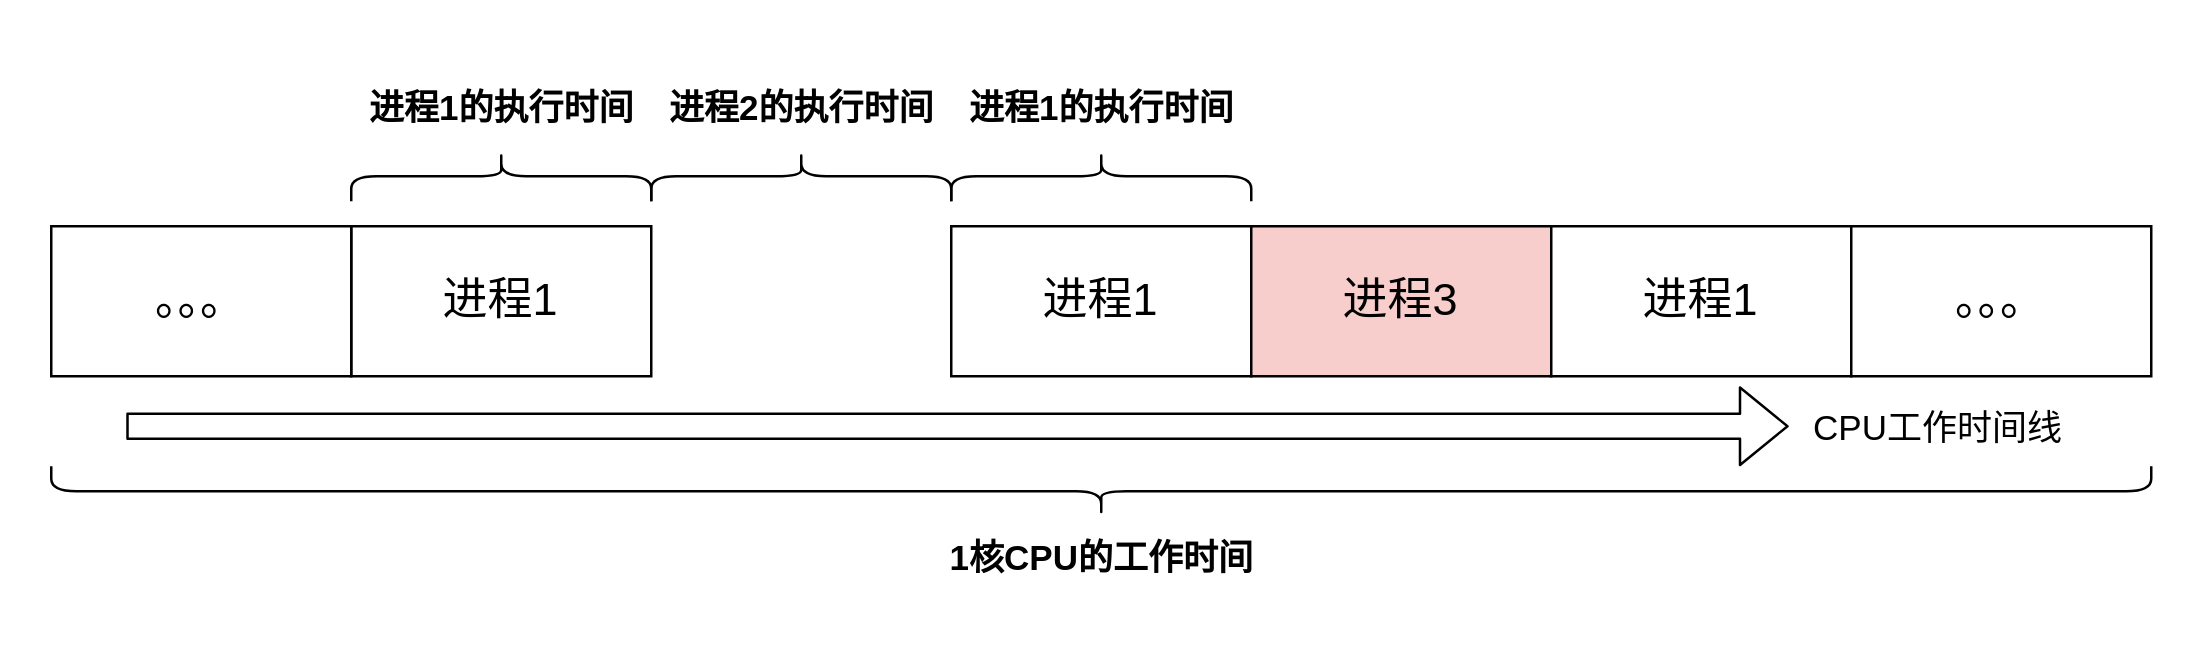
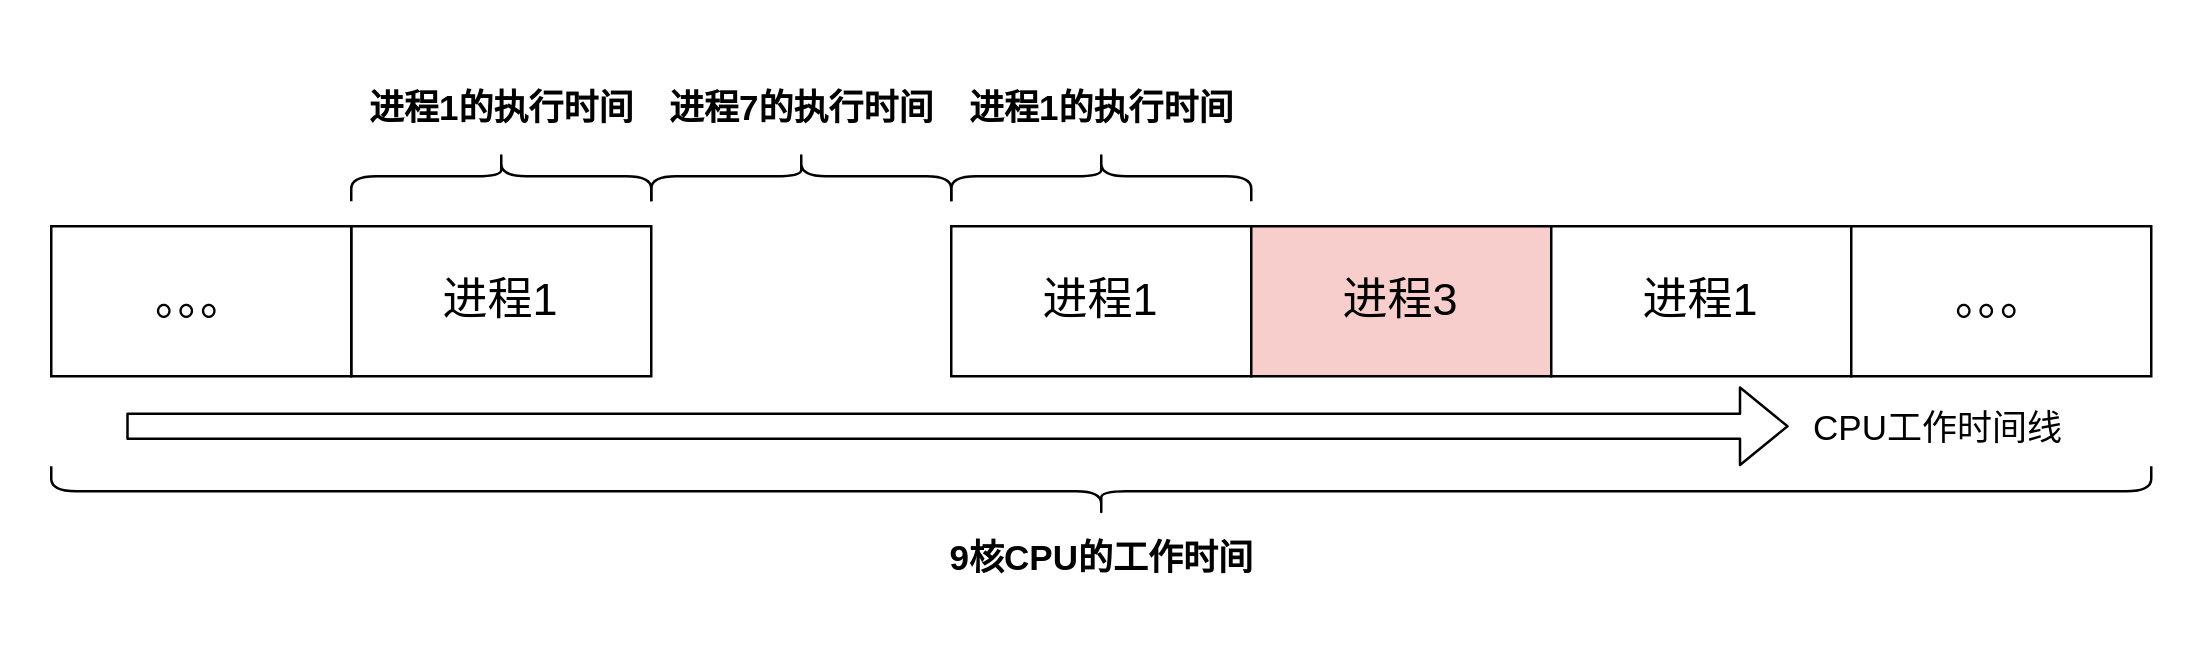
(803, 101) -> (803, 101)
(1103, 551) -> (1103, 551)
